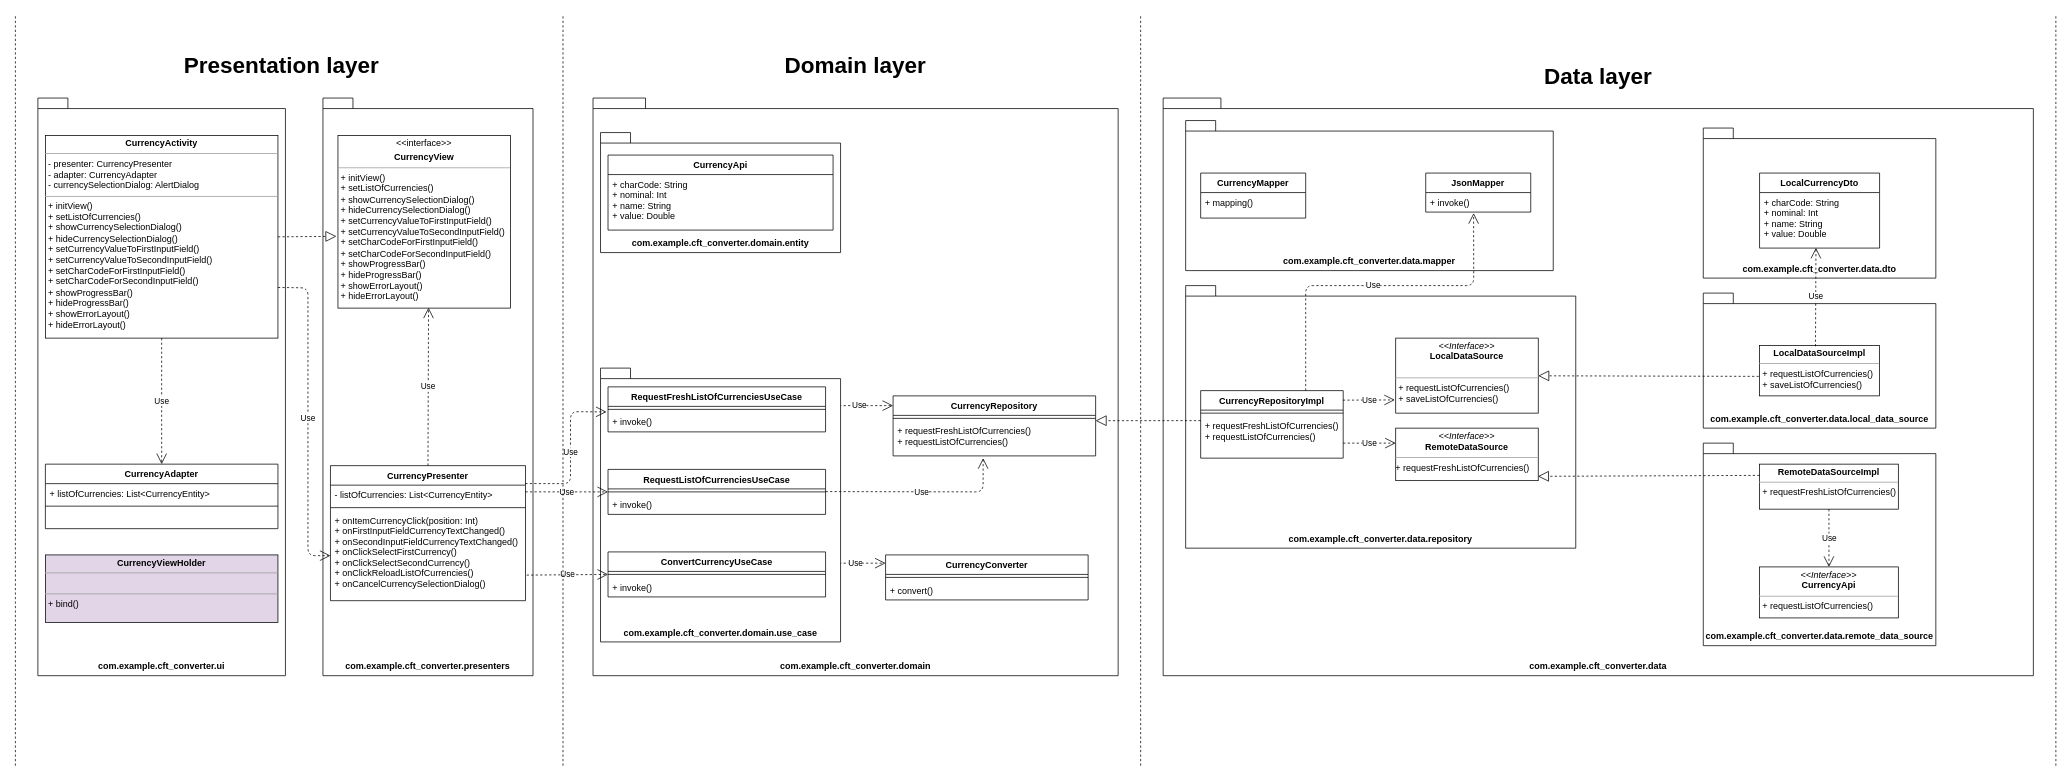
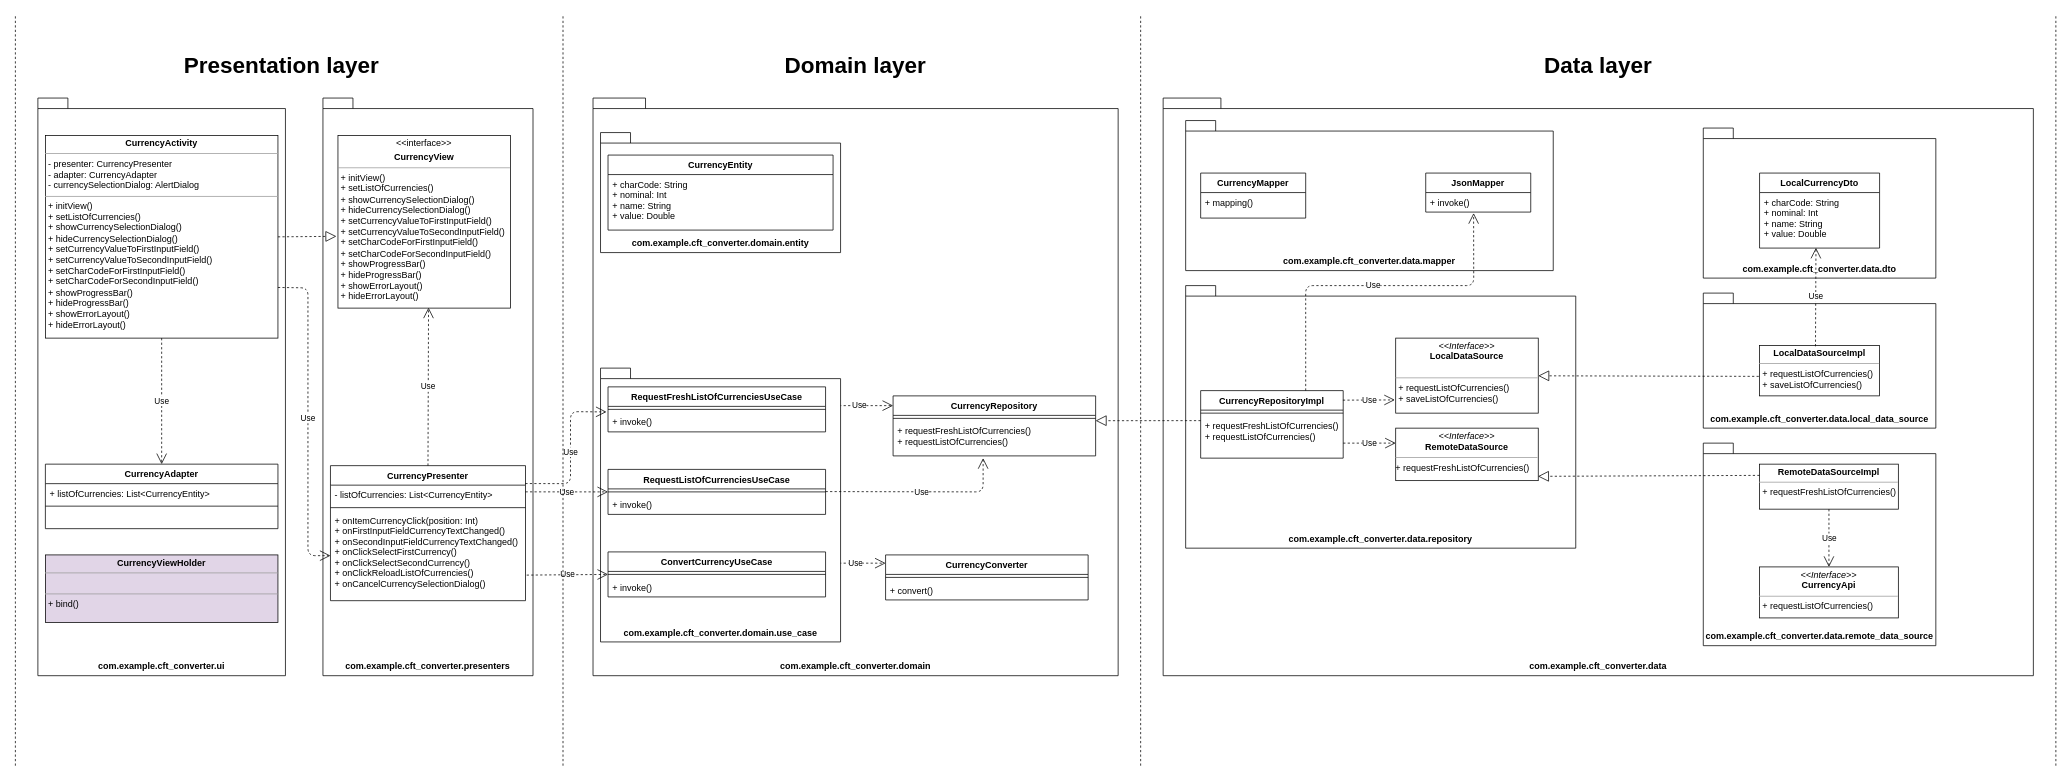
(1598, 74) -> (1598, 63)
(720, 165) -> (720, 165)
